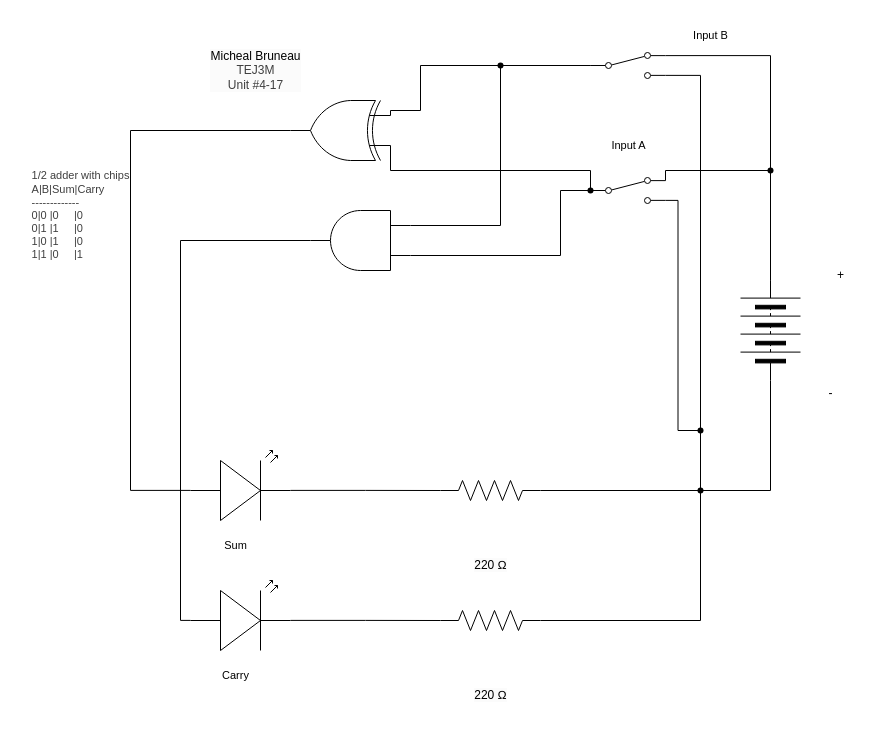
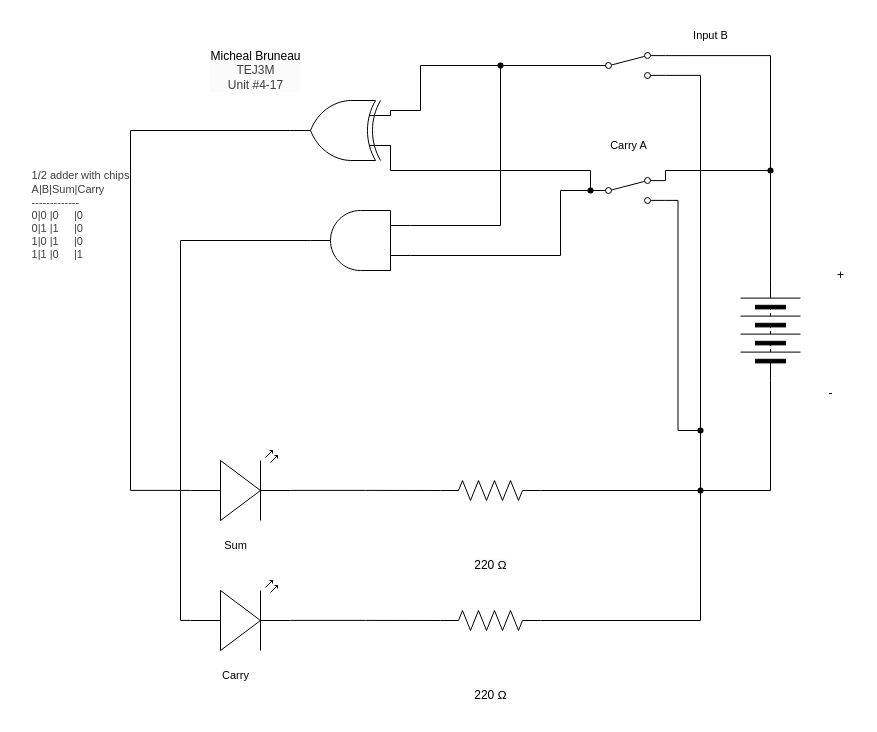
(629, 146) -> (629, 146)
